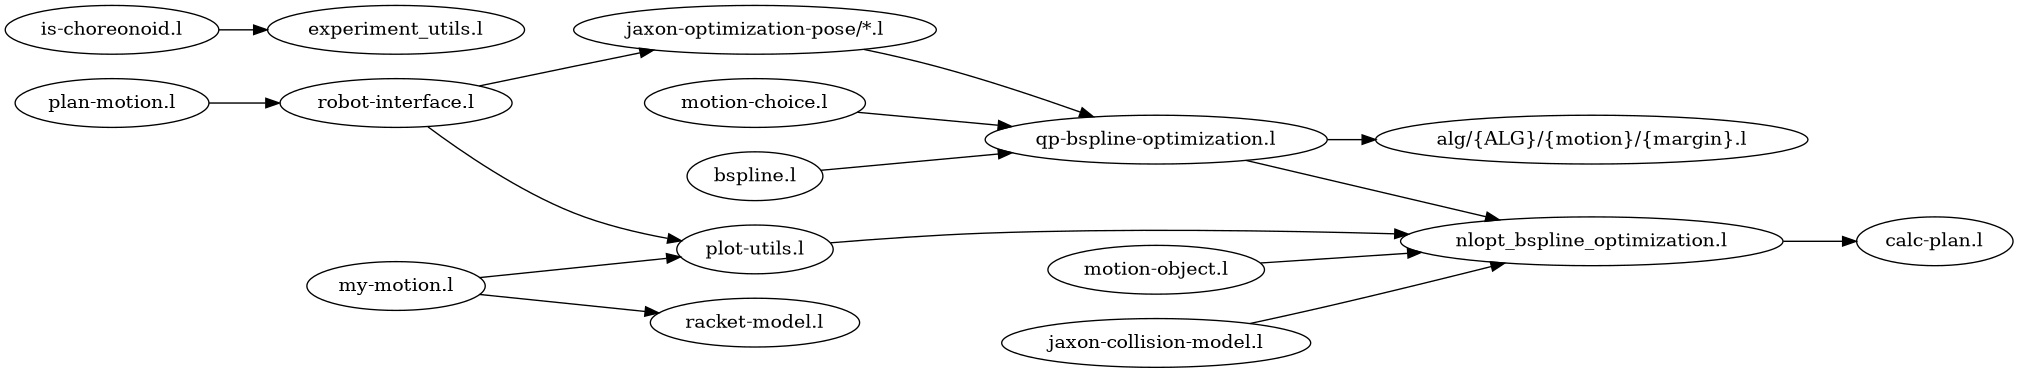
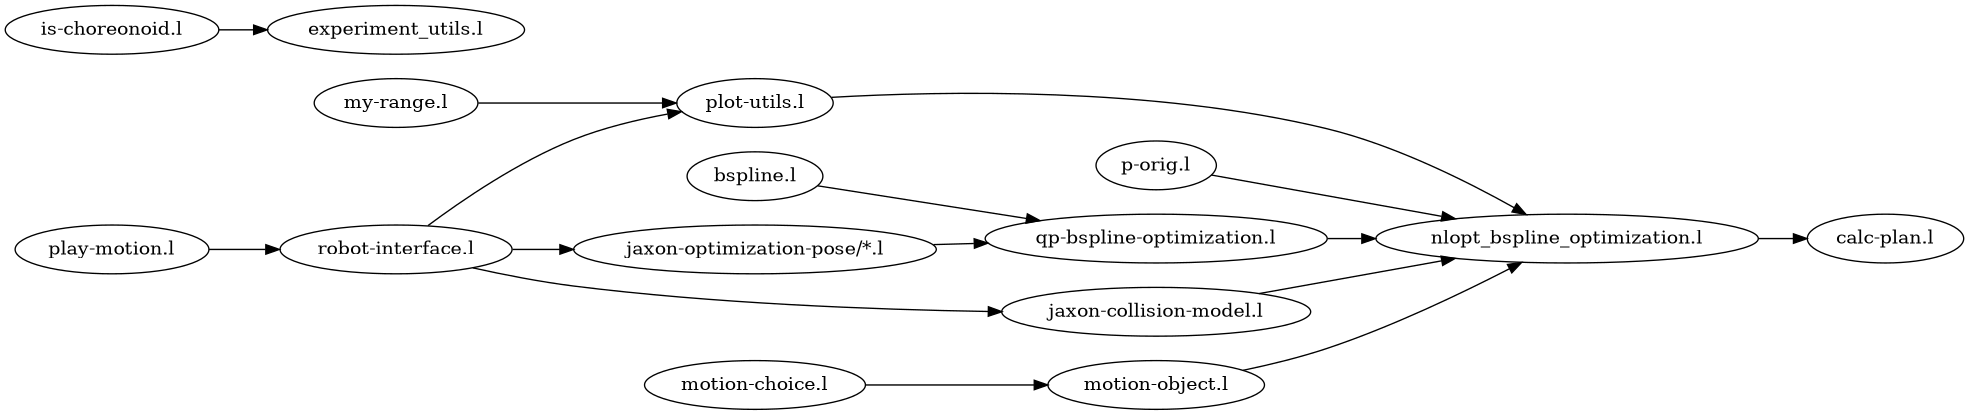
(112, 103) -> (112, 249)
(928, 119) -> (950, 385)
(1592, 140) -> none
none -> (1156, 165)
(396, 286) -> (396, 103)
none -> (729, 301)
(755, 323) -> none
